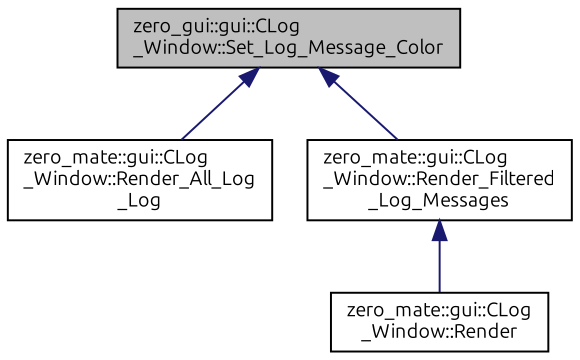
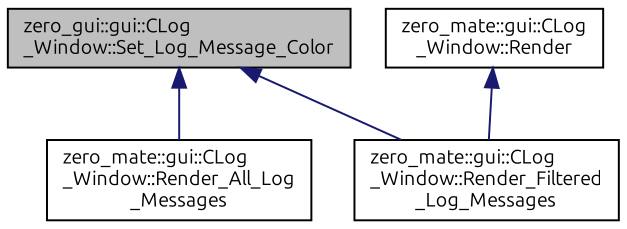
(140, 180) -> (179, 180)
(440, 266) -> (490, 114)
